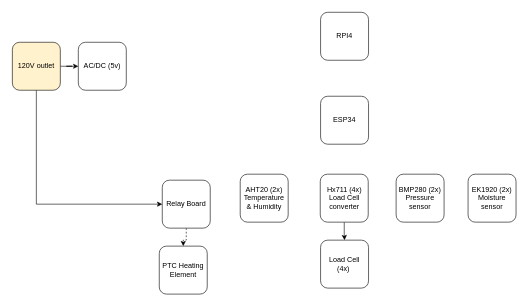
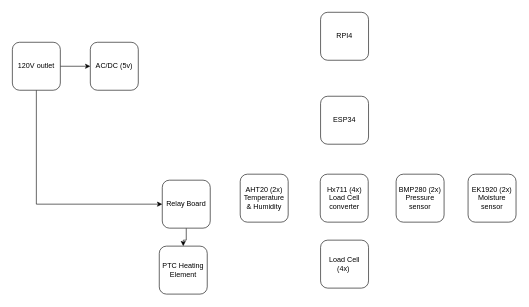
(36, 66) -> (36, 66)
(102, 66) -> (114, 66)
(344, 234) -> none
(186, 236) -> (186, 236)
